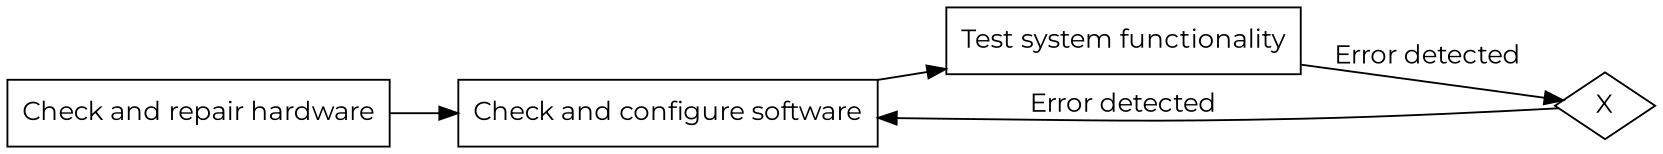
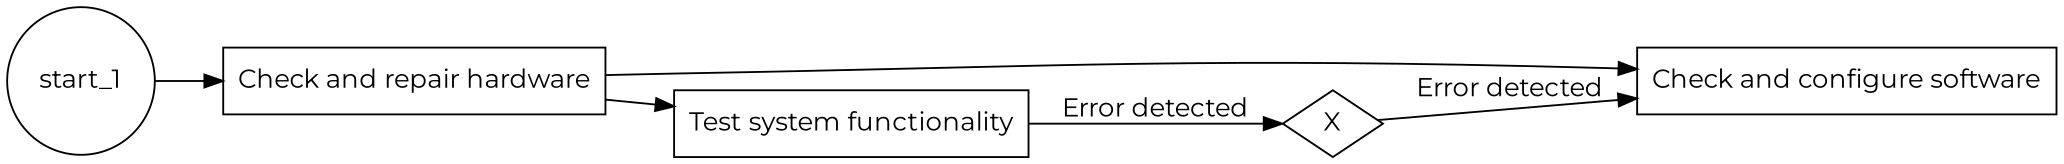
(903, 76) -> (631, 102)
none -> (81, 81)
